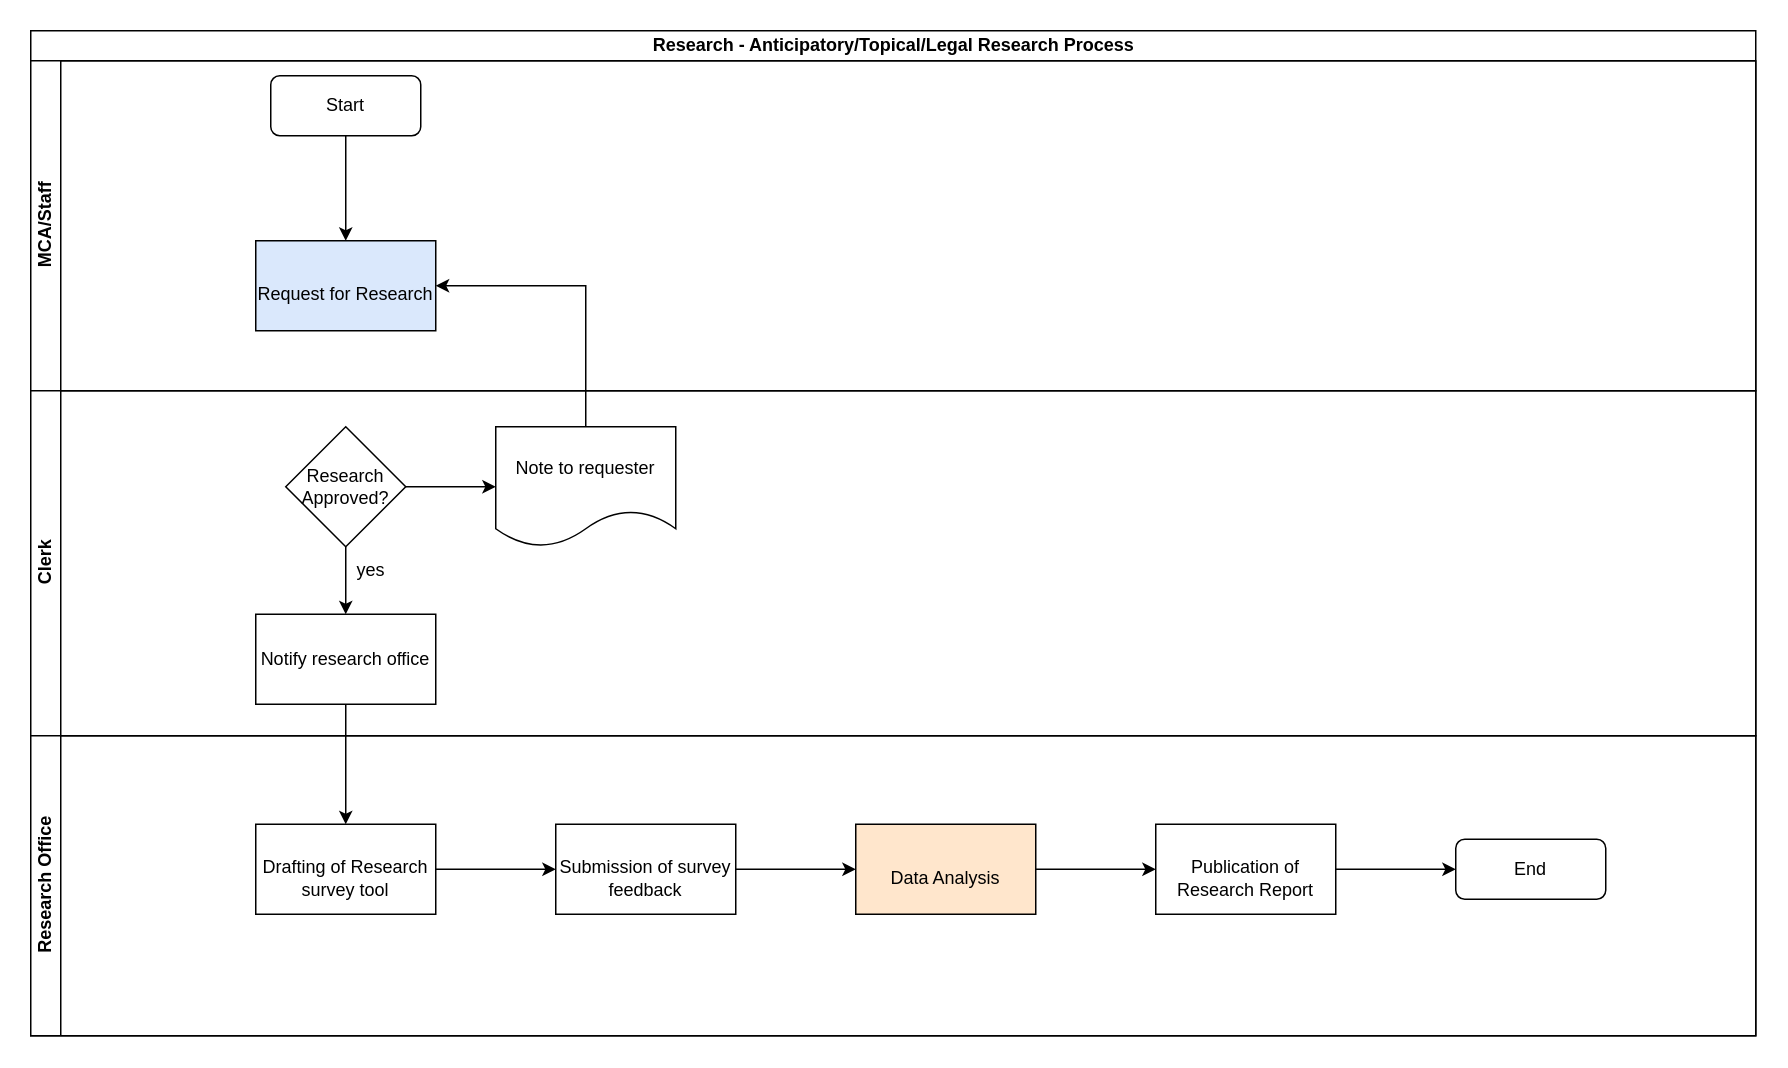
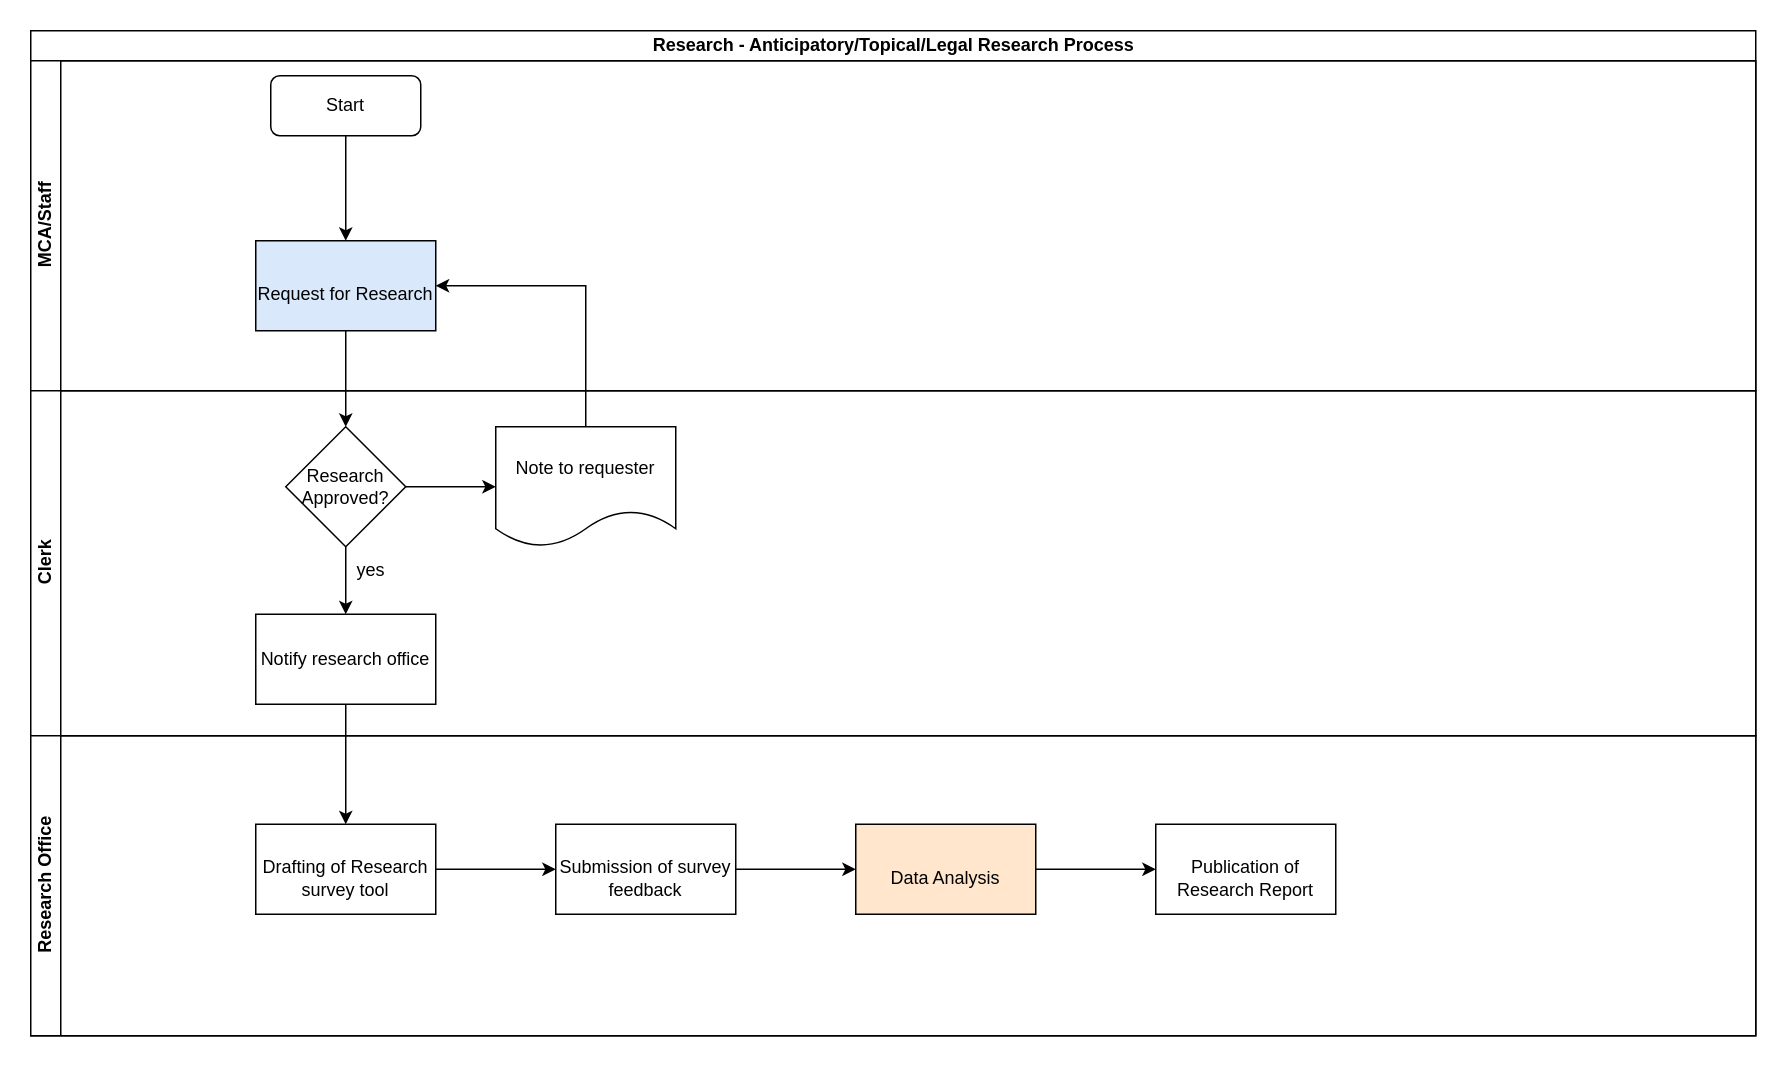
none -> (346, 374)
(1391, 869) -> none
(1531, 869) -> none
